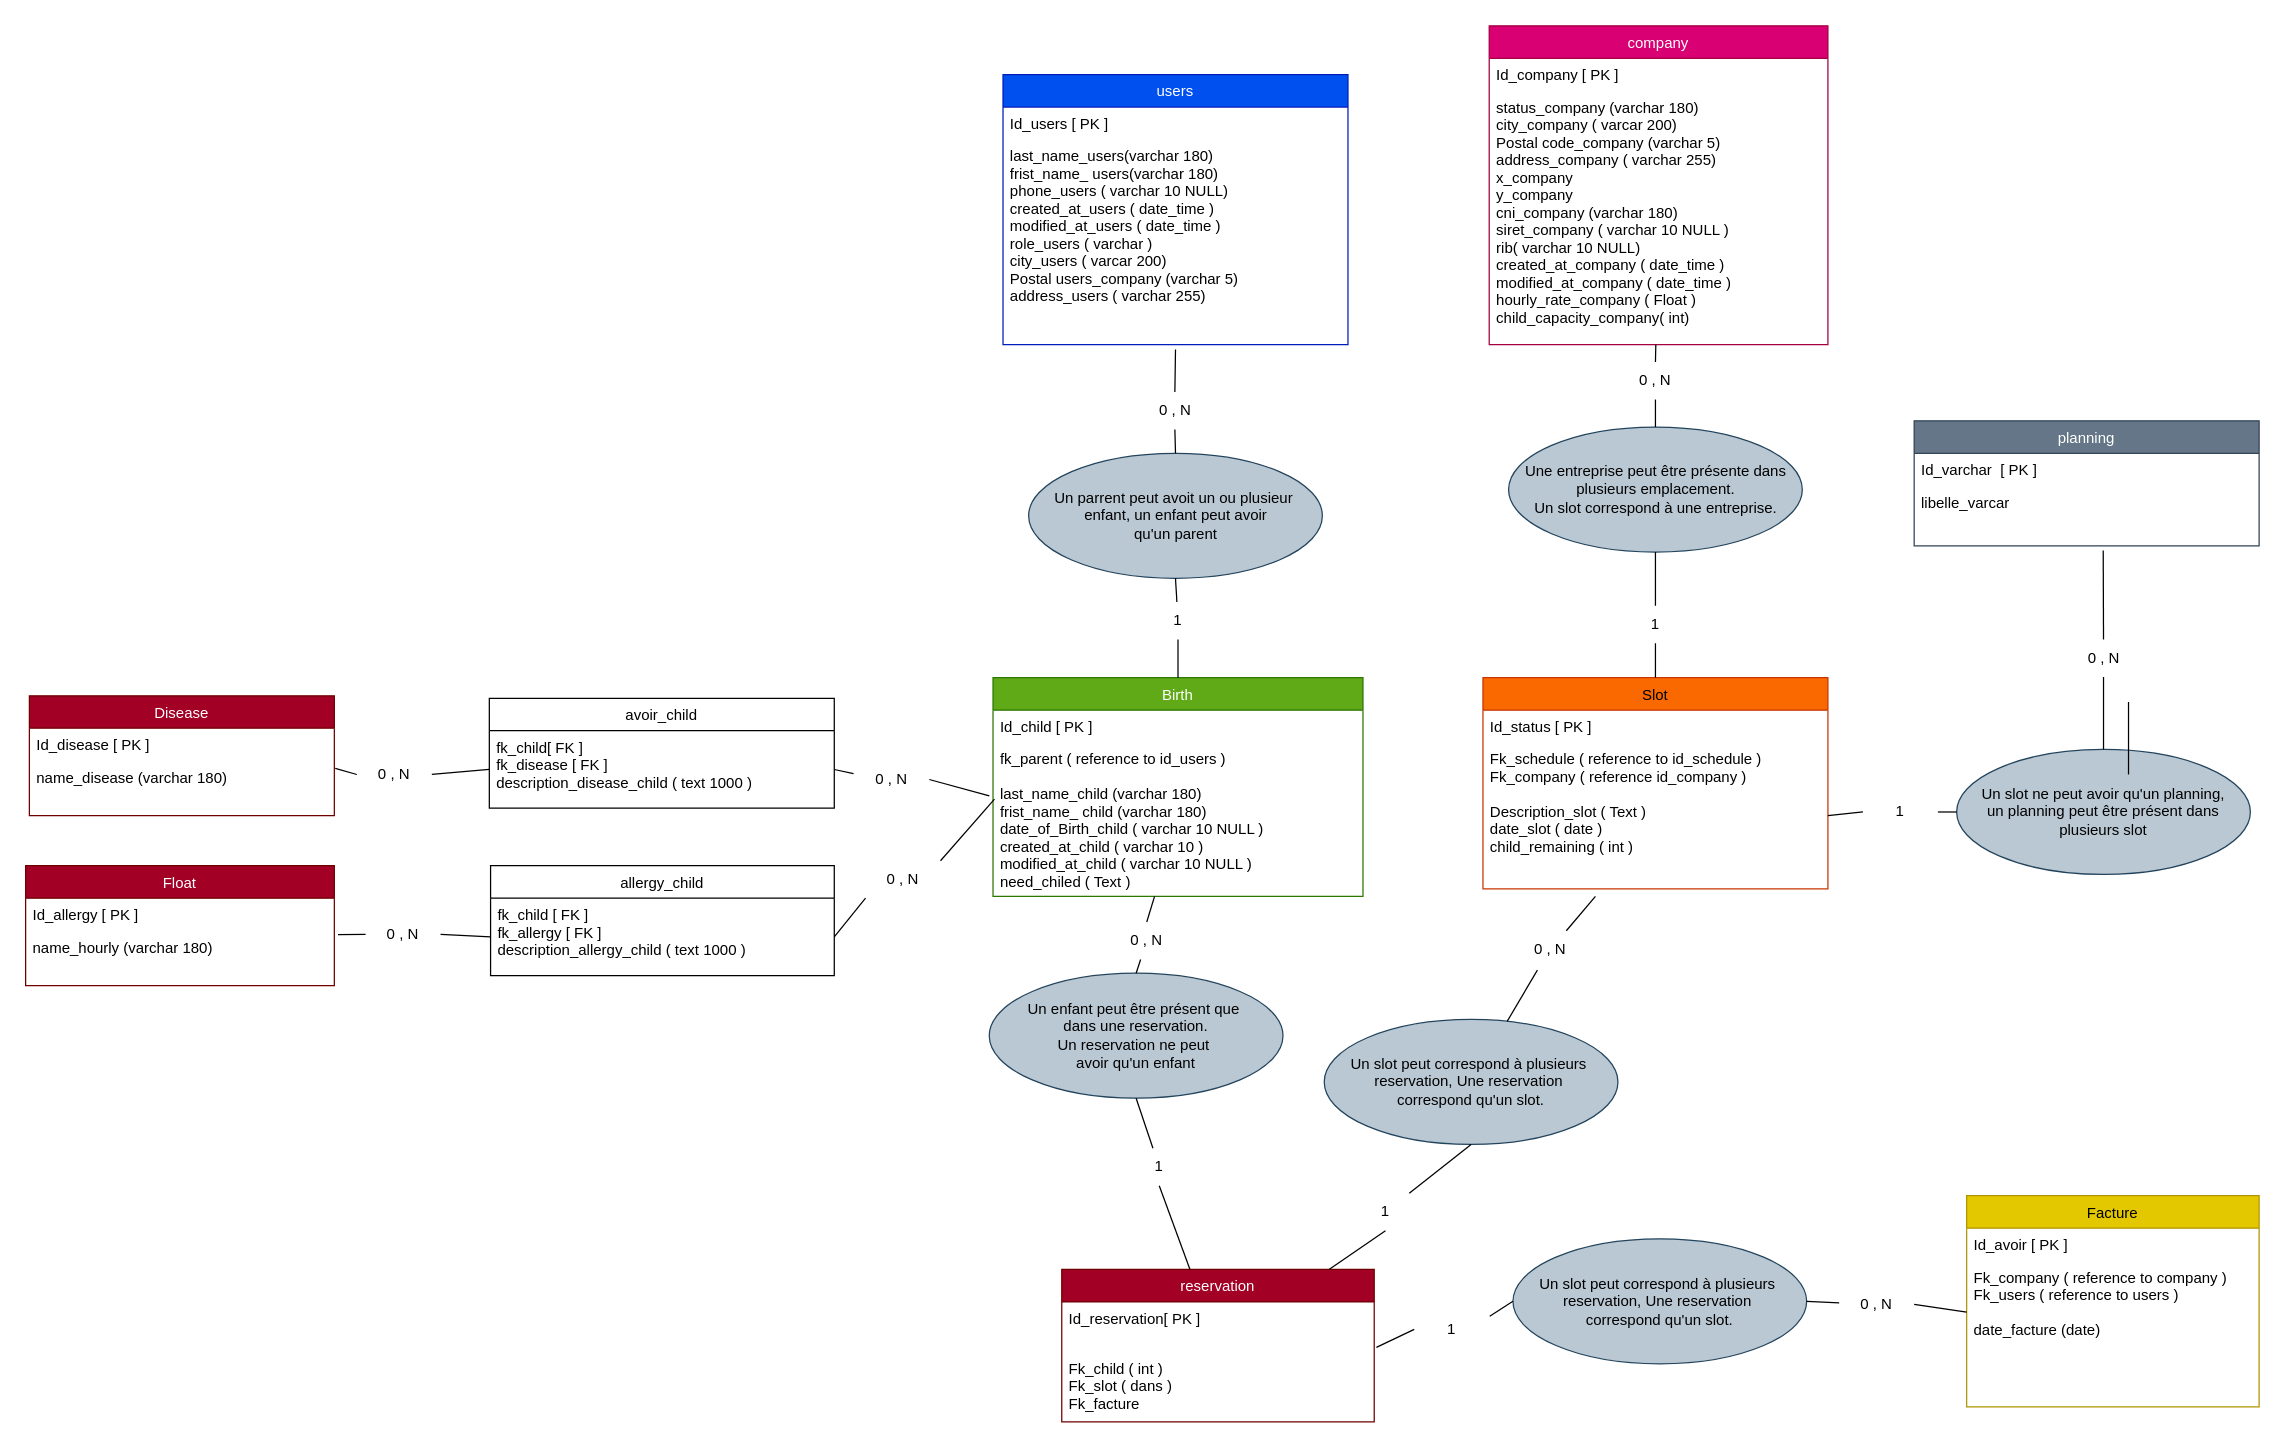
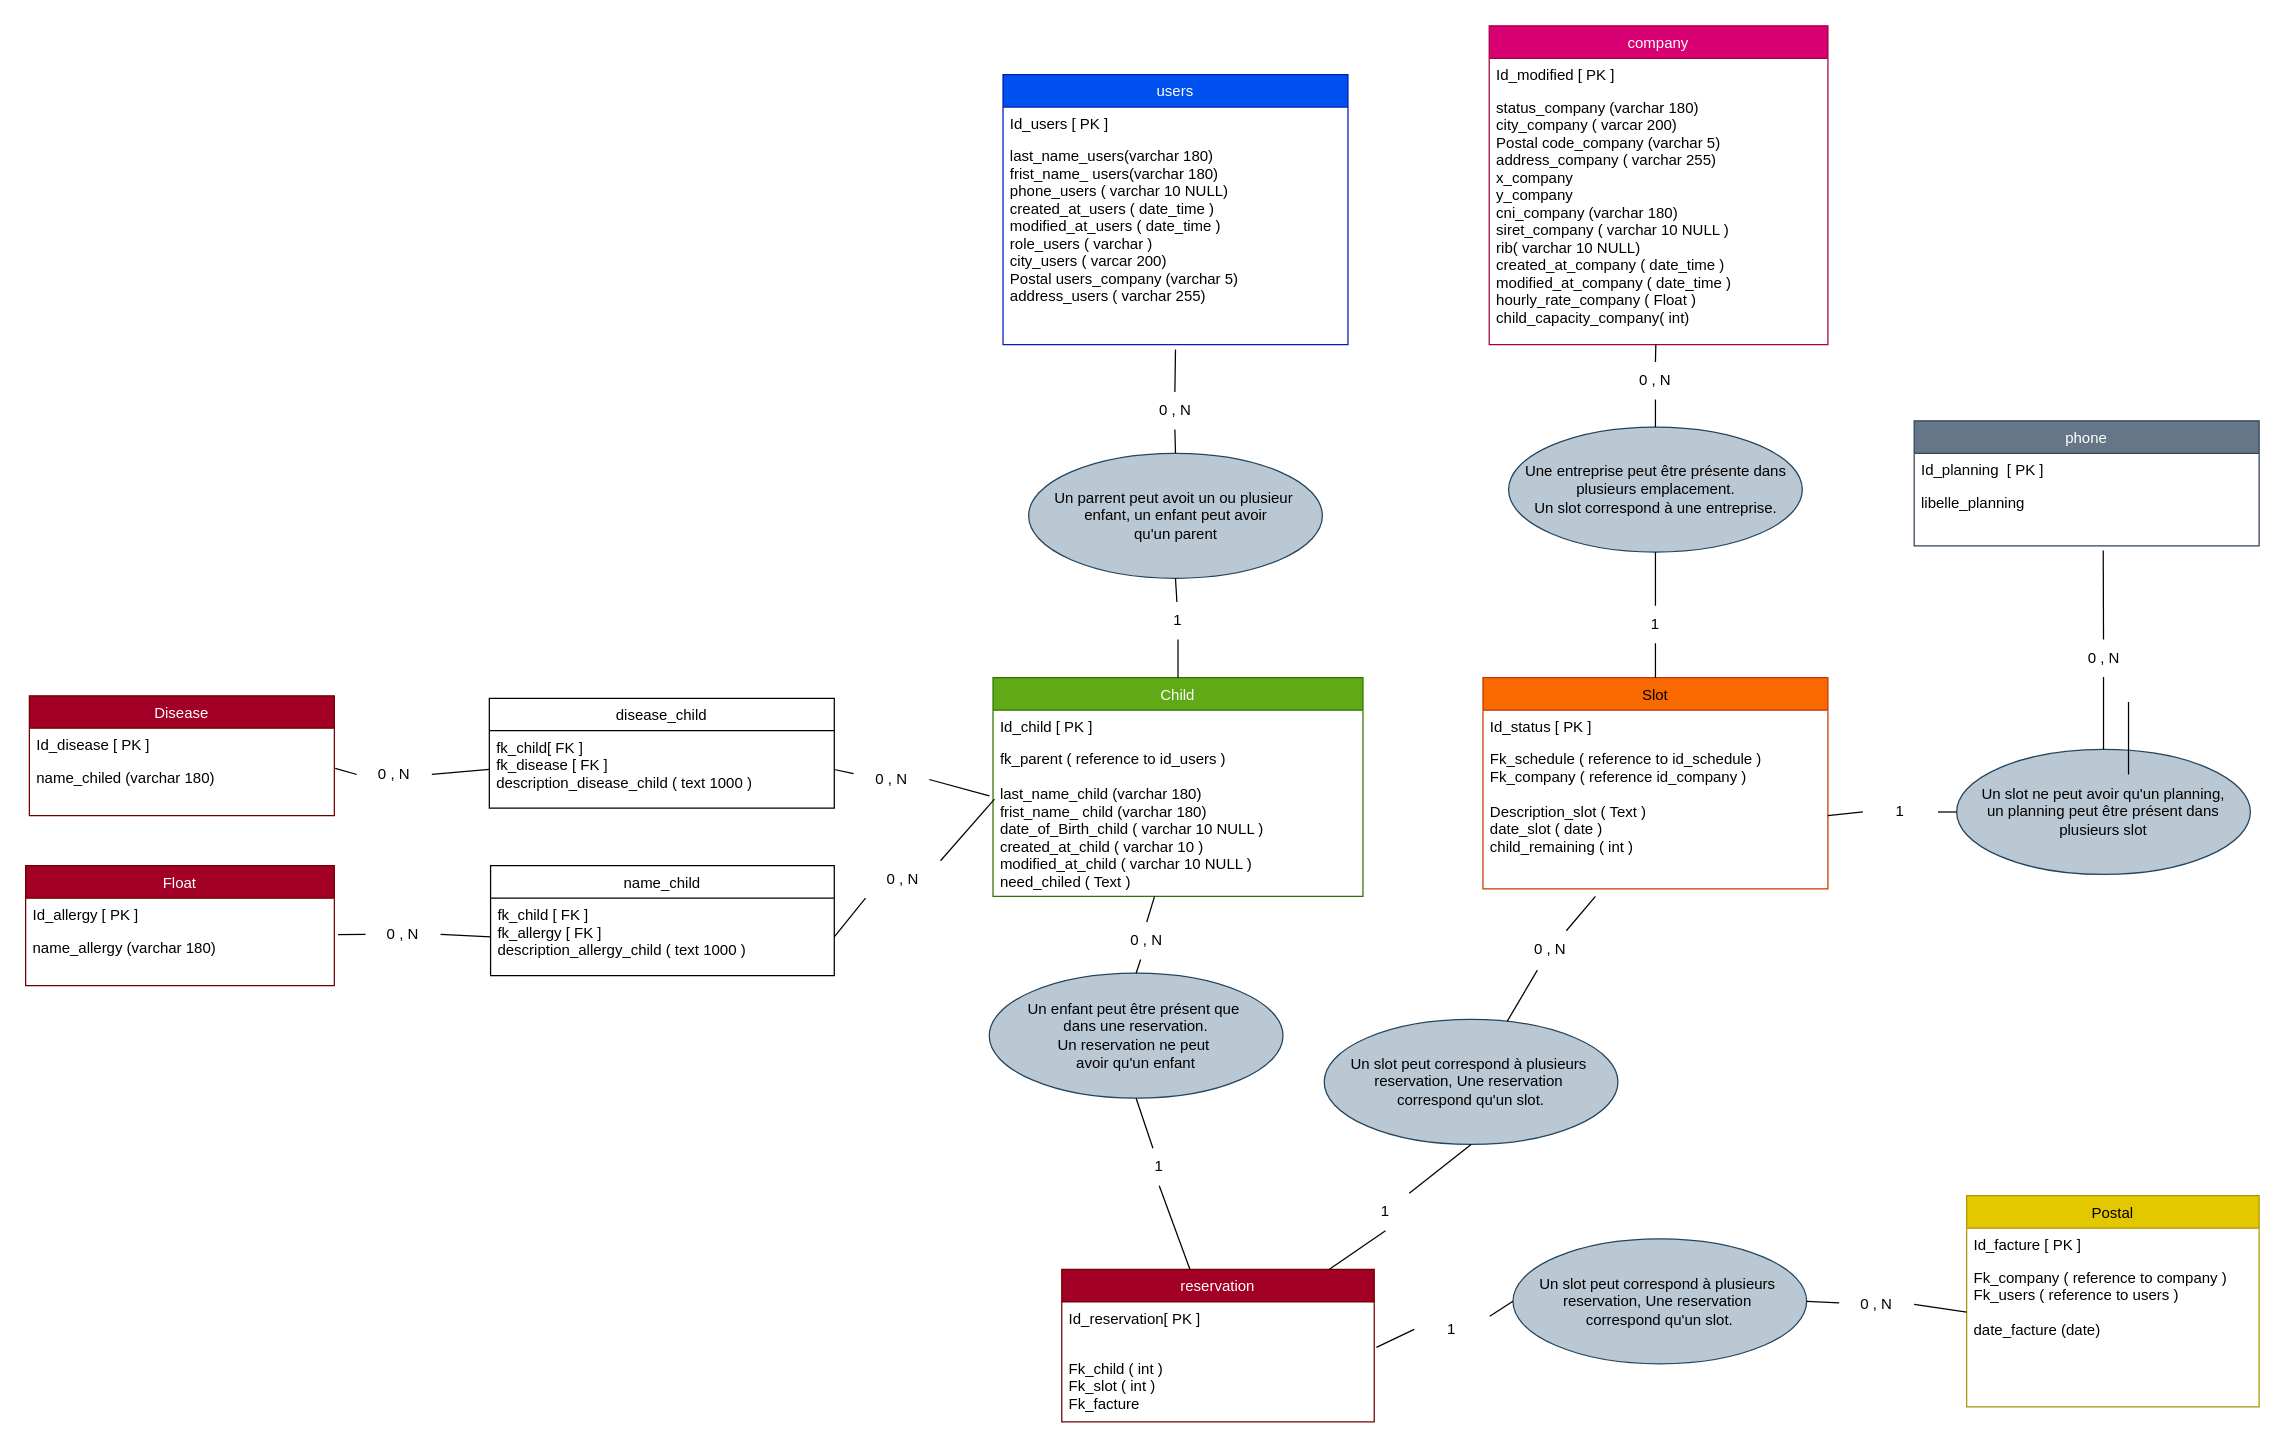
(1562, 75) -> (1562, 75)
(2086, 438) -> (2086, 438)
(1991, 470) -> (1991, 470)
(1972, 503) -> (1977, 503)
(1178, 694) -> (1178, 694)
(661, 715) -> (661, 715)
(140, 778) -> (133, 778)
(662, 883) -> (662, 883)
(132, 948) -> (134, 948)
(2113, 1213) -> (2113, 1213)
(2029, 1245) -> (2039, 1245)
(1124, 1369) -> (1124, 1369)
